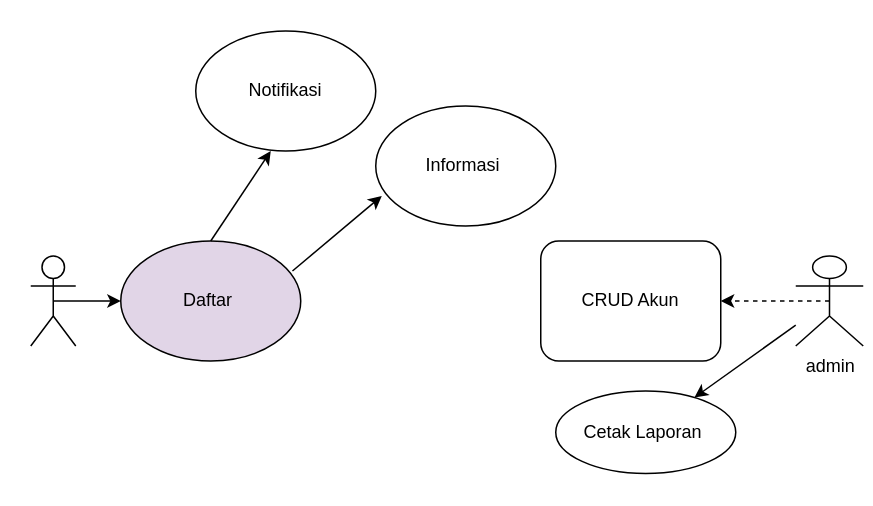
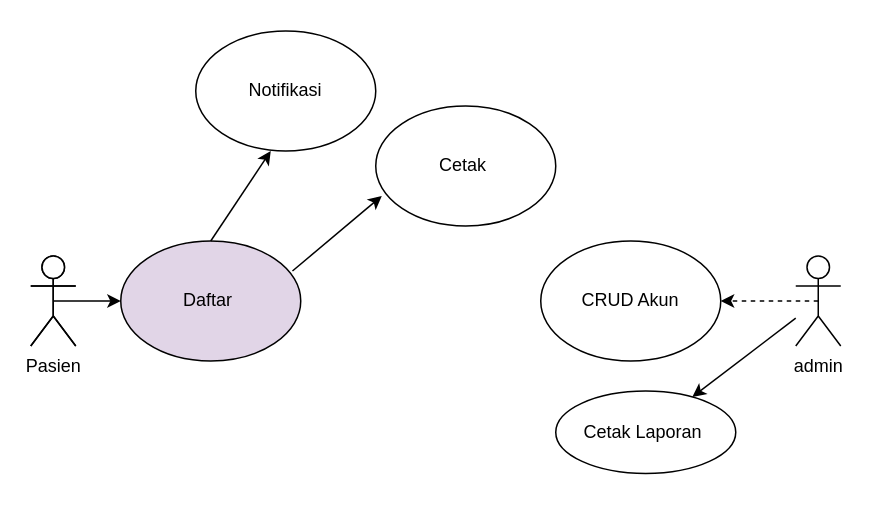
(466, 166) -> (466, 166)
(631, 301) -> (631, 301)
(830, 301) -> (818, 301)
none -> (54, 367)
